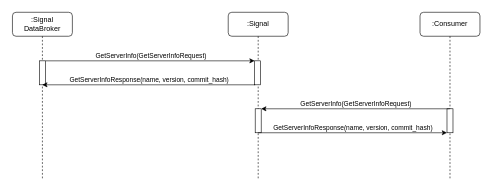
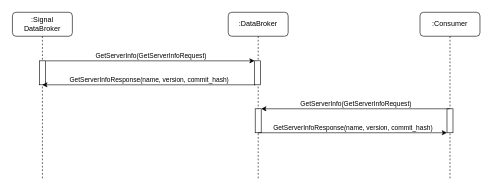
(258, 24) -> (258, 24)
